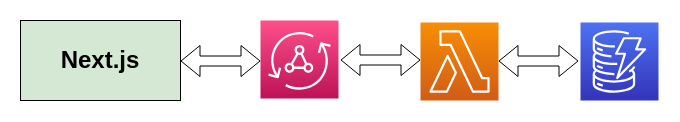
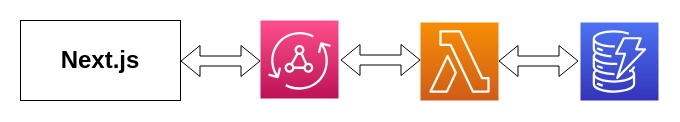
(101, 61) -> (101, 61)
